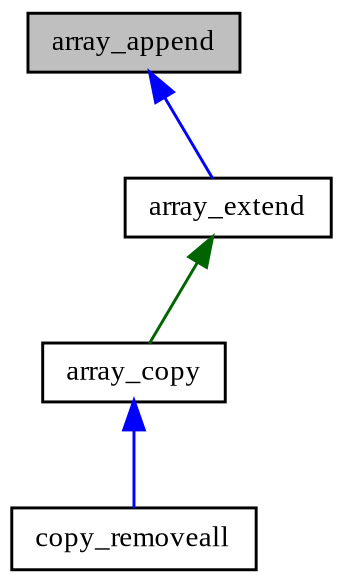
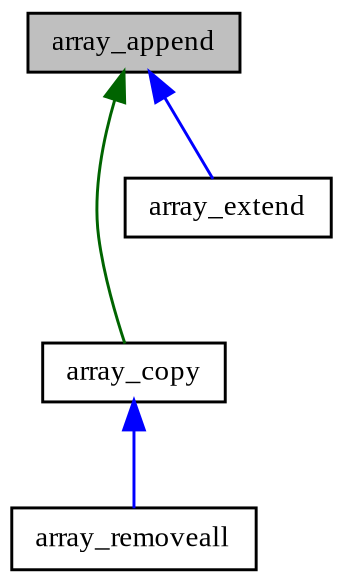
(173, 303) -> (97, 222)
(134, 539) -> (134, 539)
